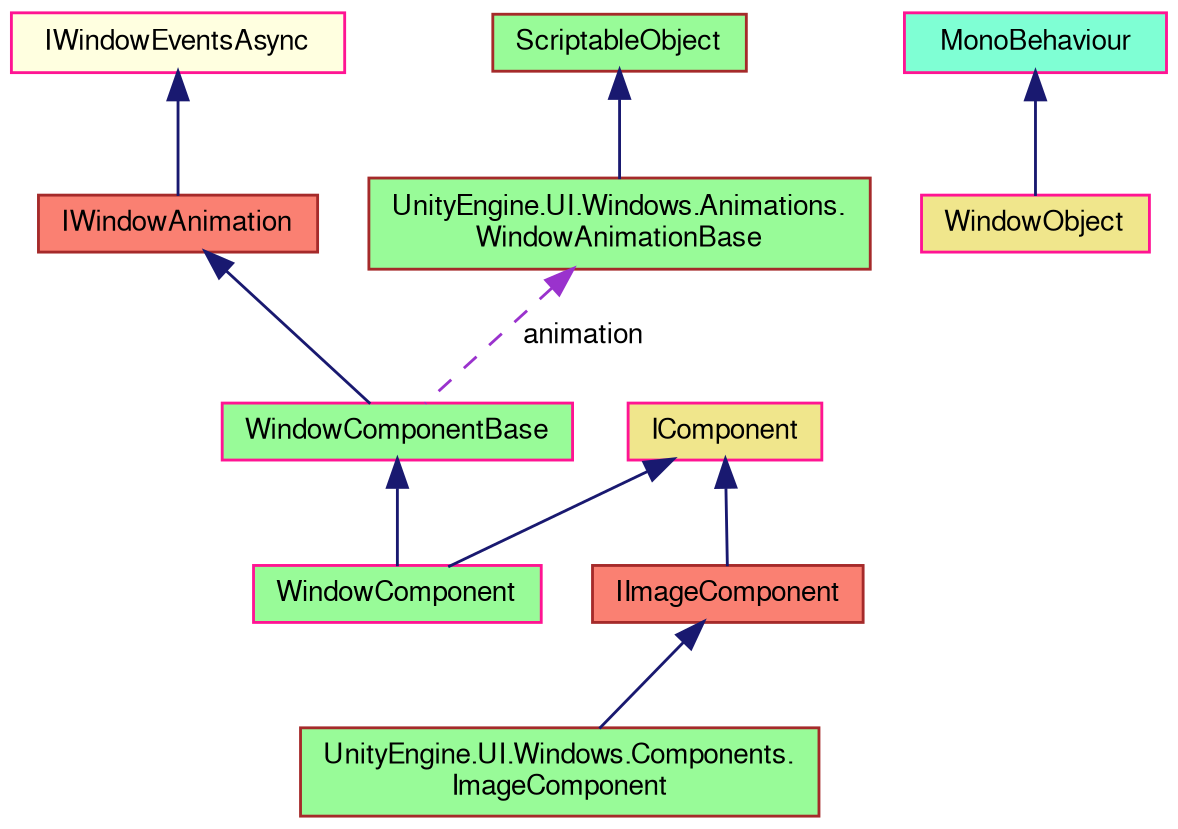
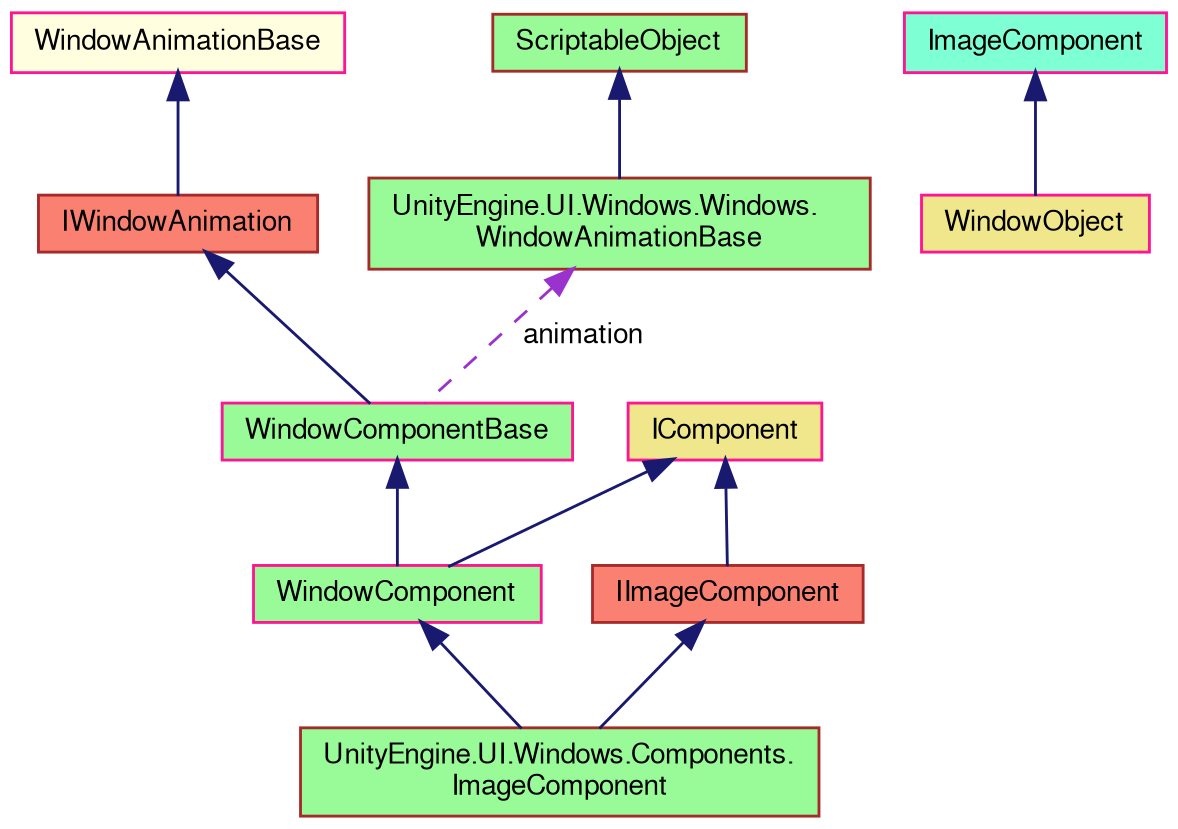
(178, 43) -> (178, 43)
(1035, 43) -> (1035, 43)
(620, 224) -> (620, 224)
none -> (481, 686)
